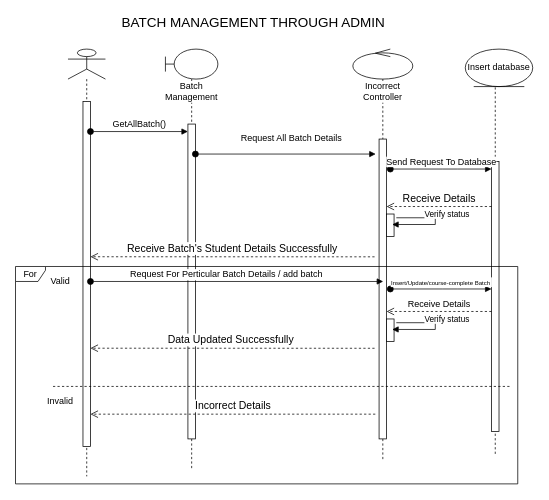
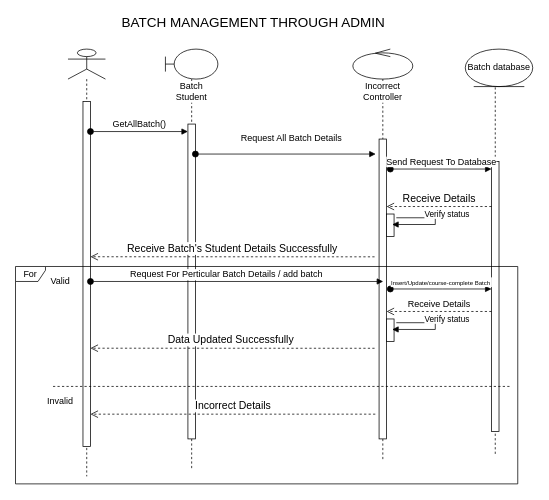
(499, 68) -> (499, 68)
(192, 92) -> (192, 92)
